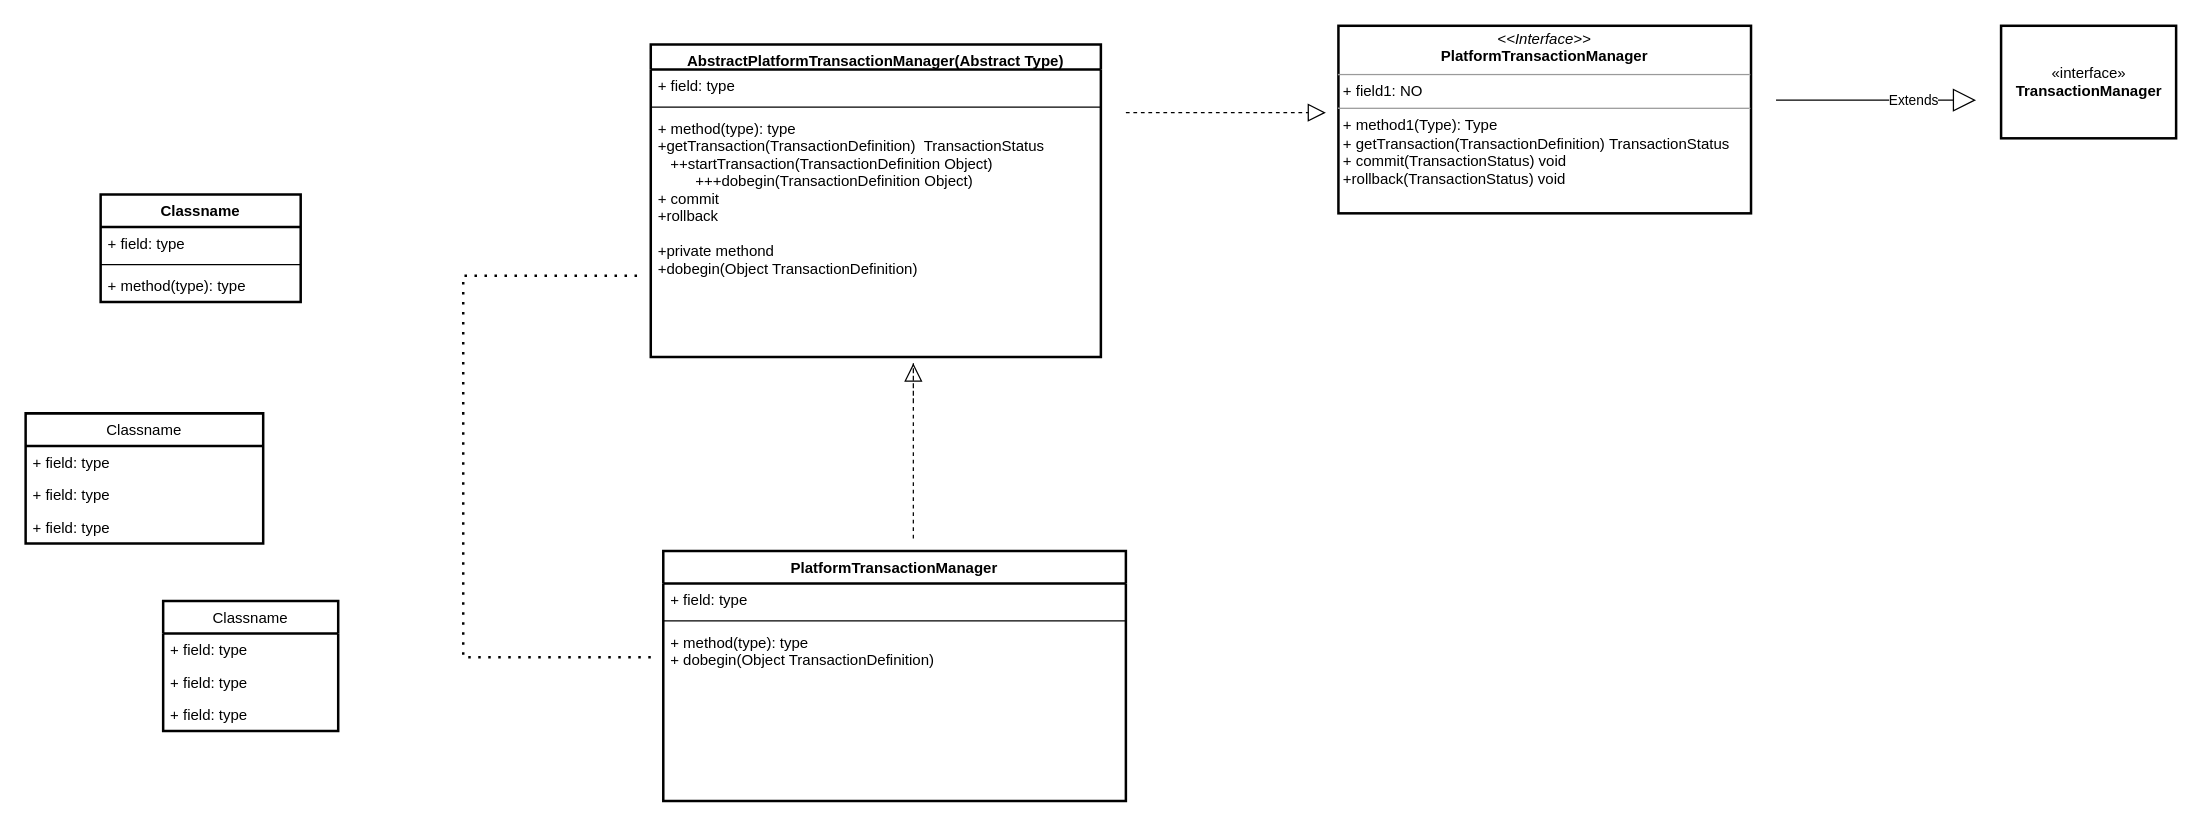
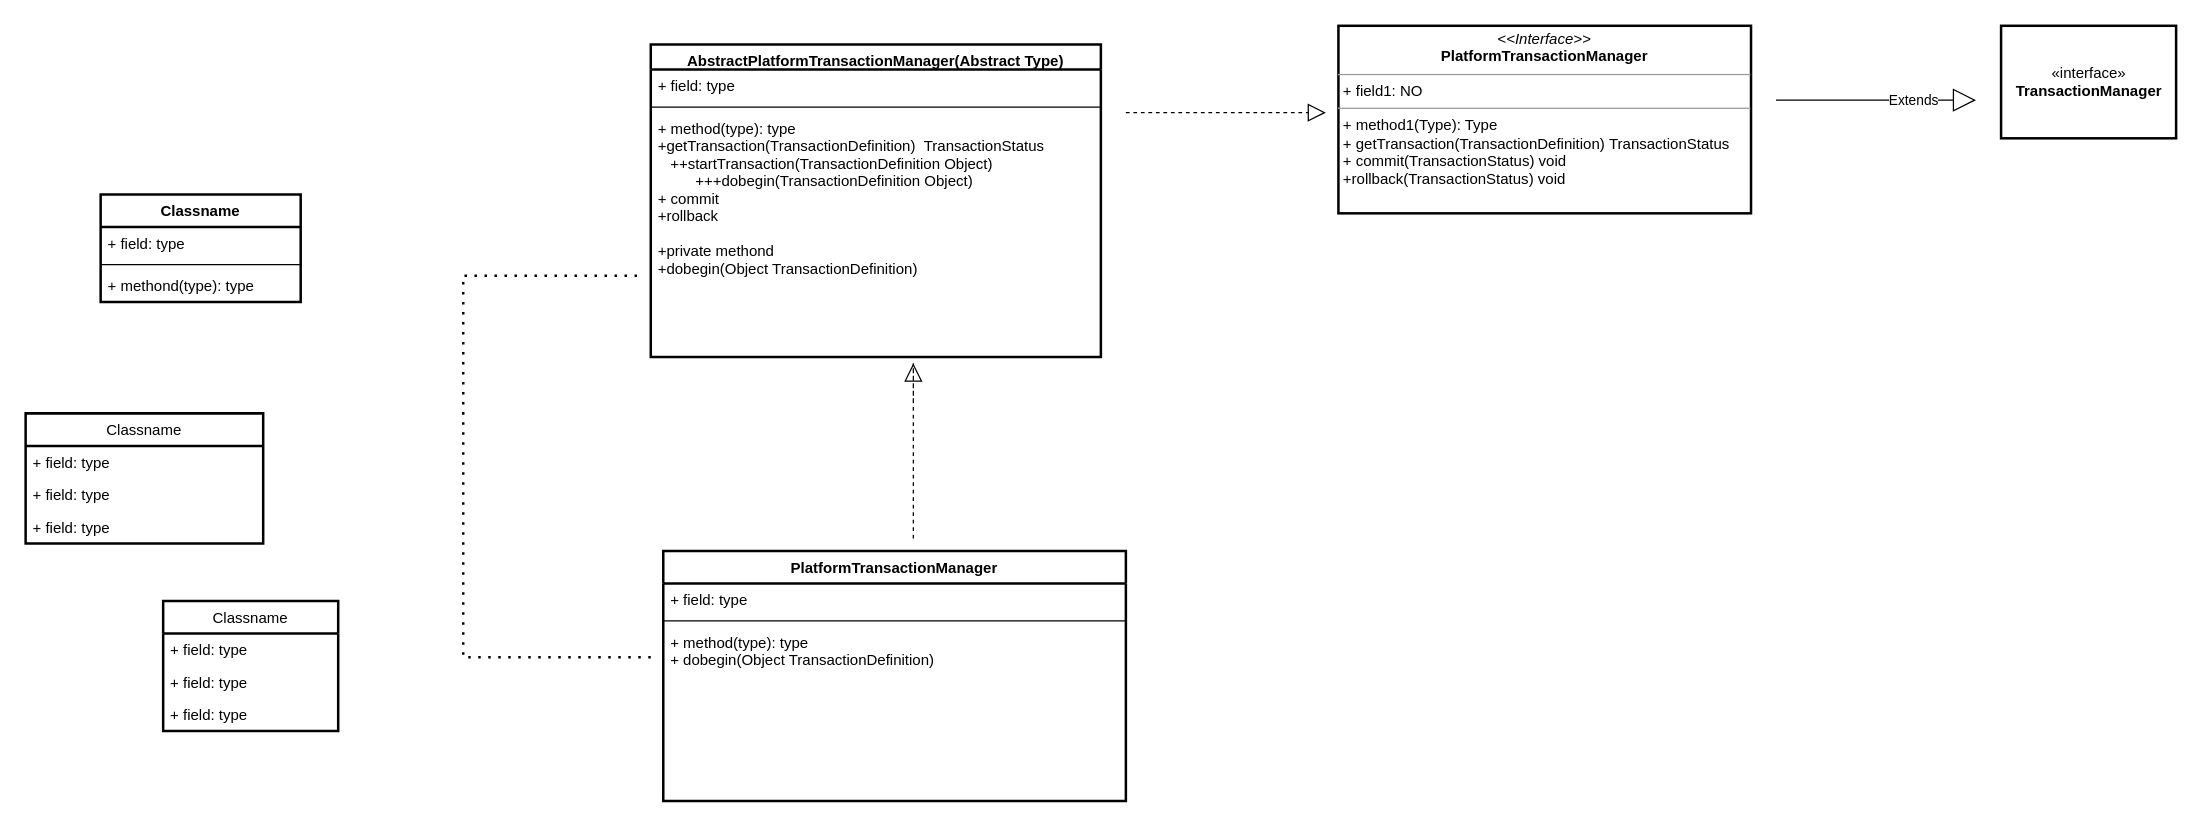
(186, 286) -> (190, 286)
